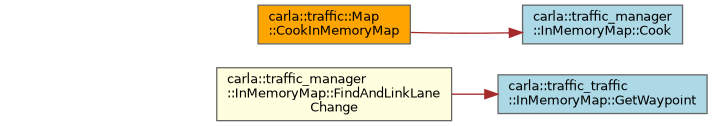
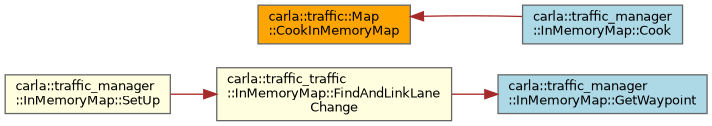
(460, 33) -> (473, 16)
none -> (88, 94)
(334, 94) -> (334, 94)
(603, 94) -> (603, 94)
